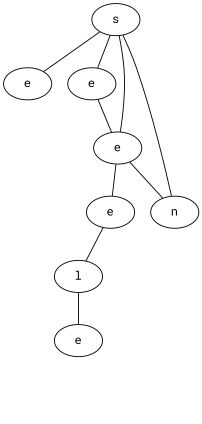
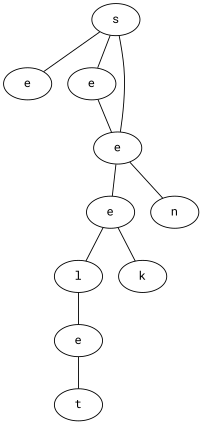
(151, 114) -> none
none -> (143, 276)
none -> (78, 405)
